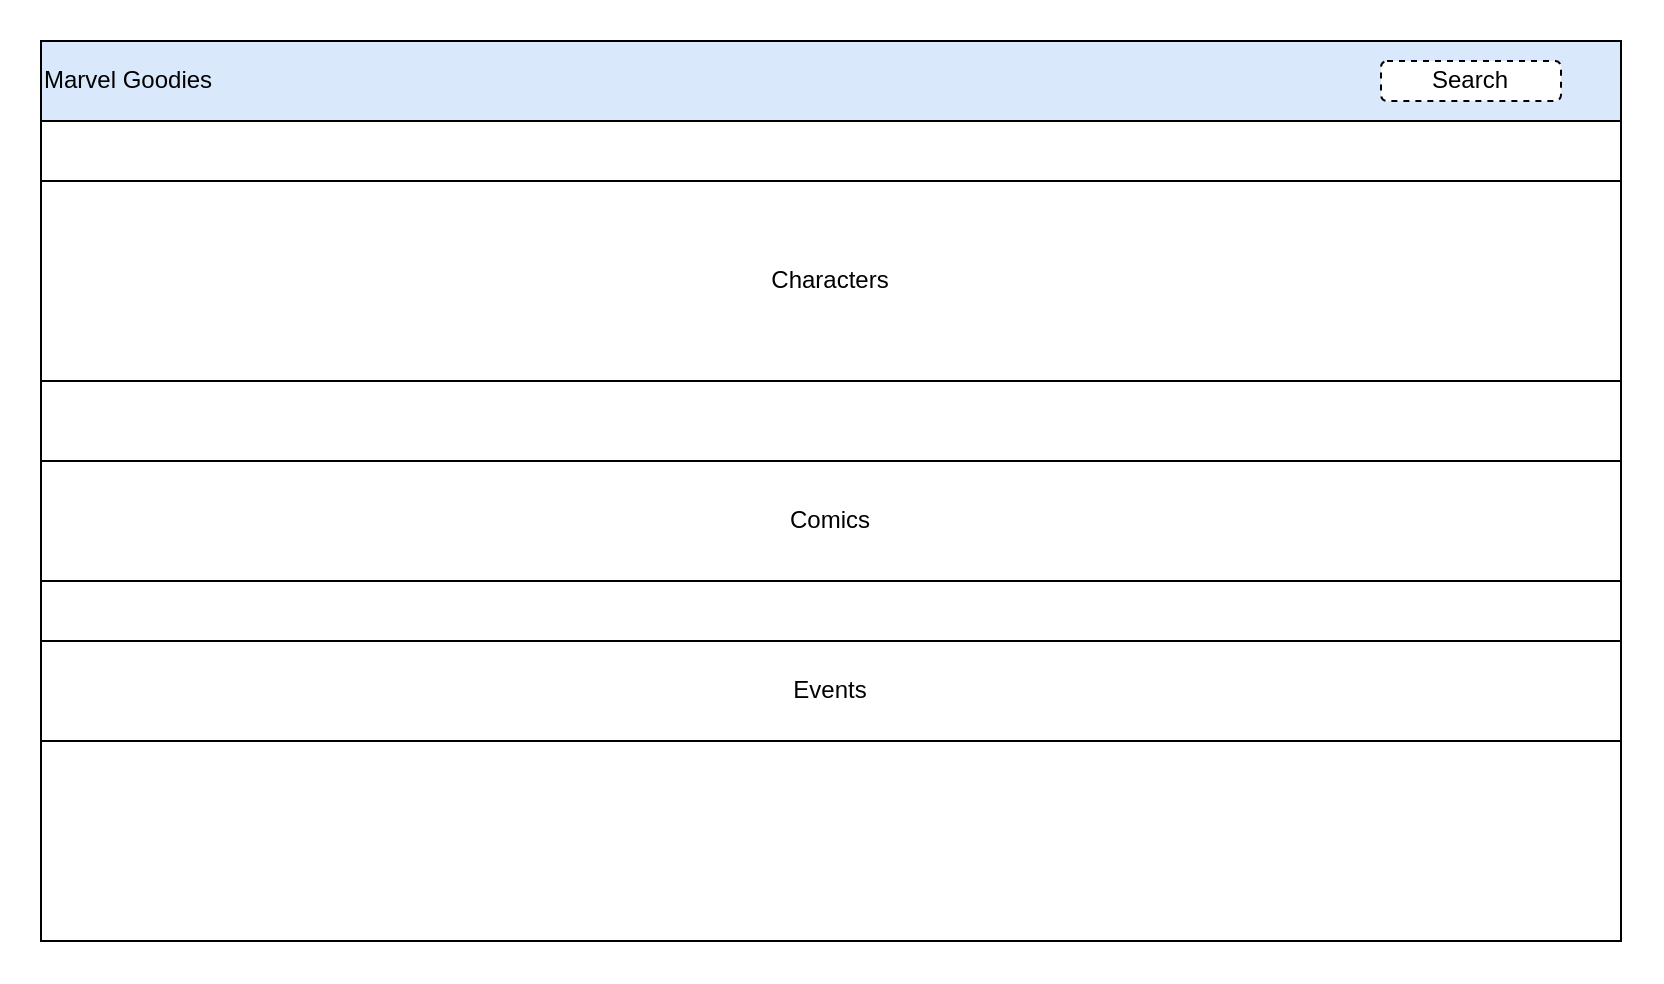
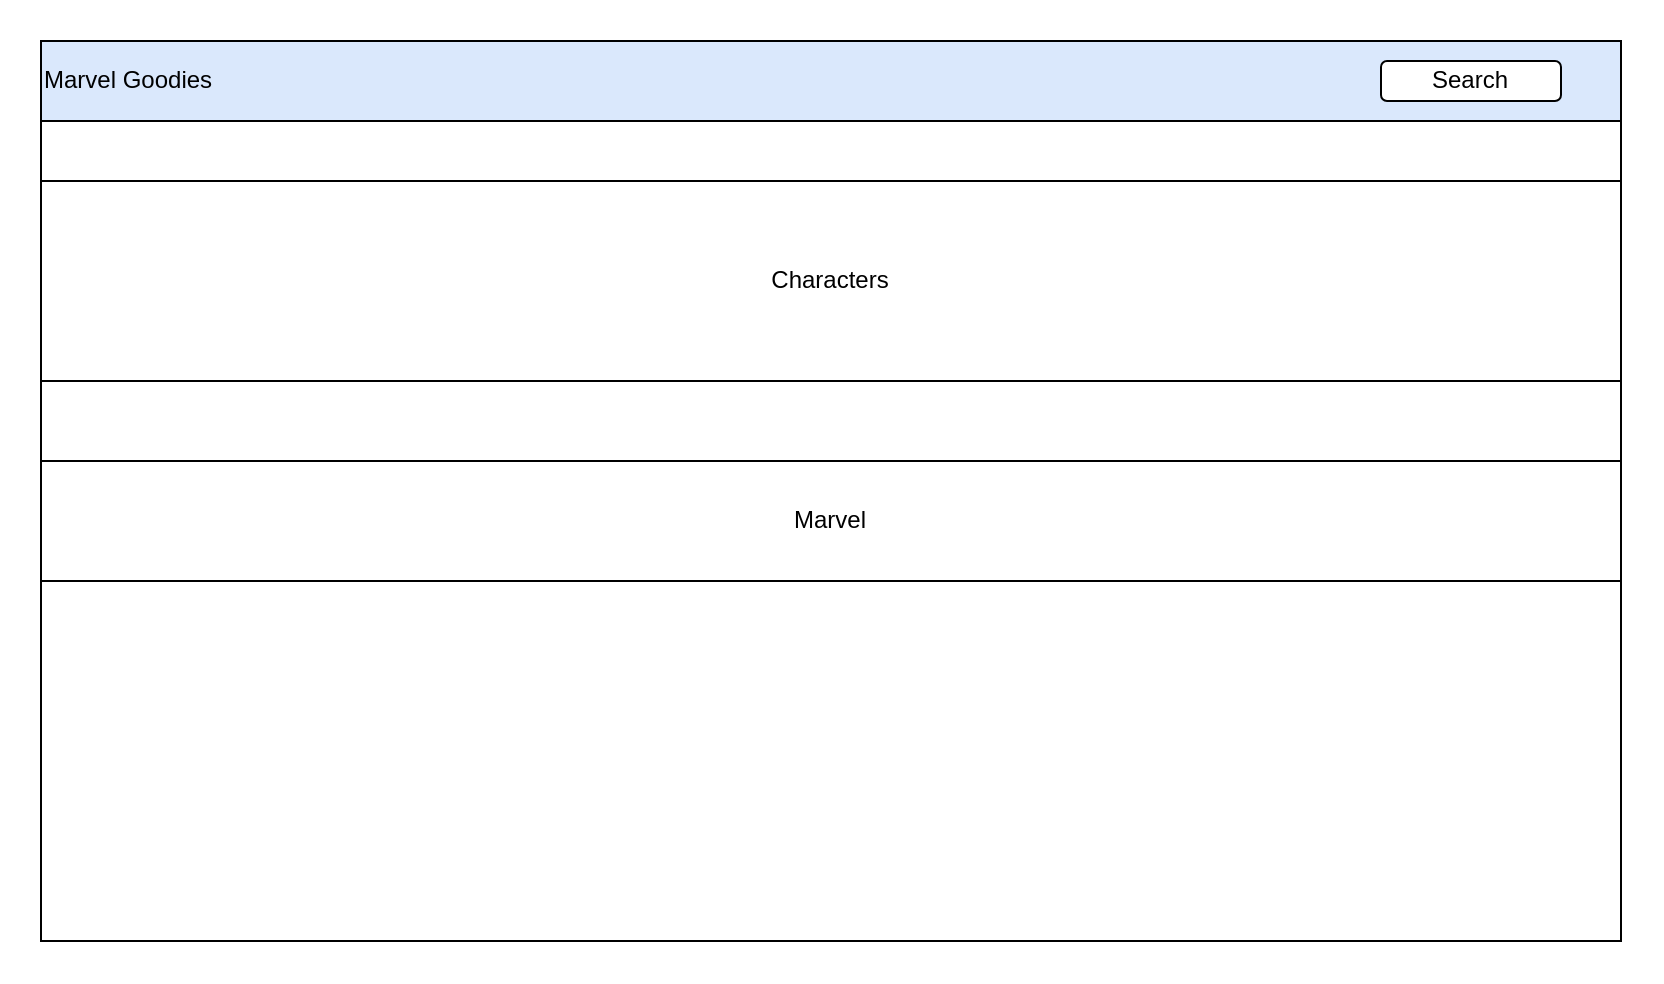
(1471, 81) -> (1471, 81)
(831, 521) -> (831, 521)
(831, 691) -> none
